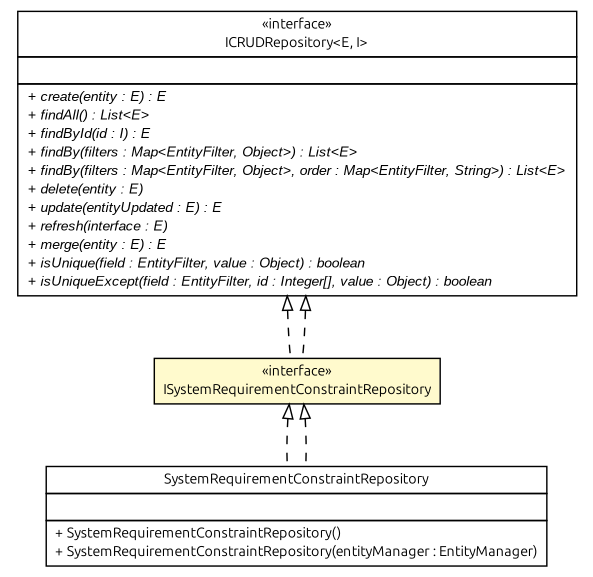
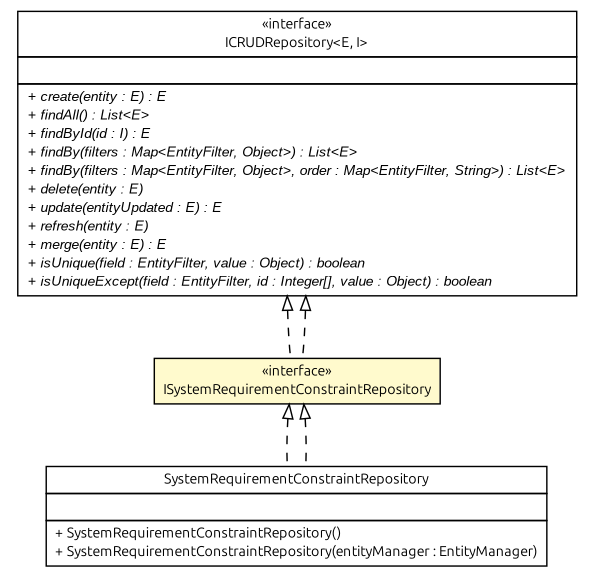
(98, 226) -> (88, 226)
